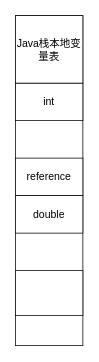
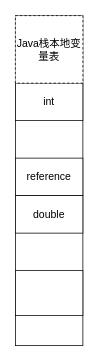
(49, 49) -> (49, 49)
